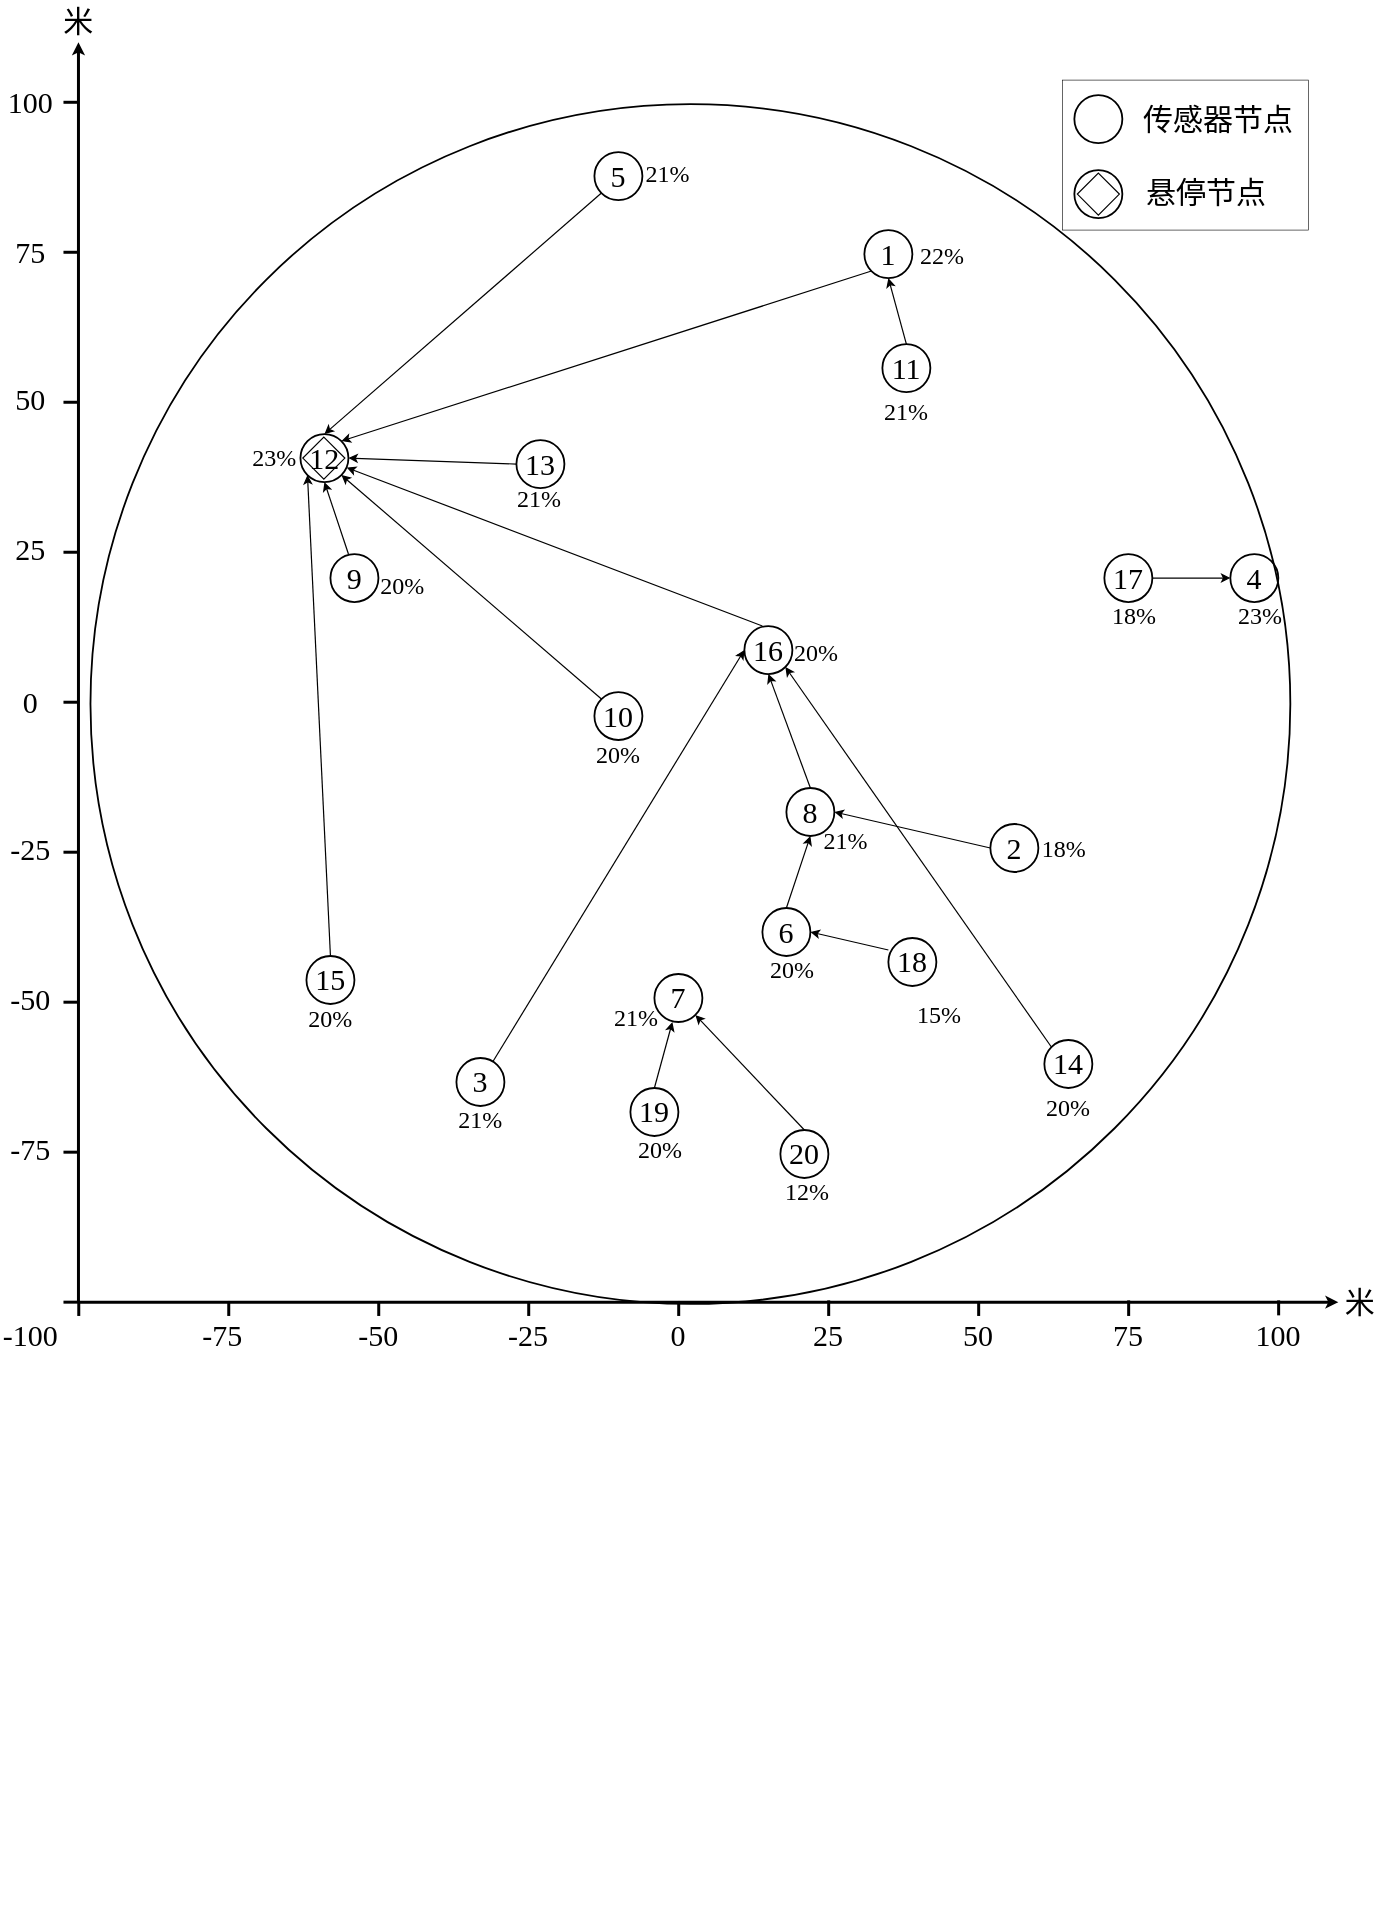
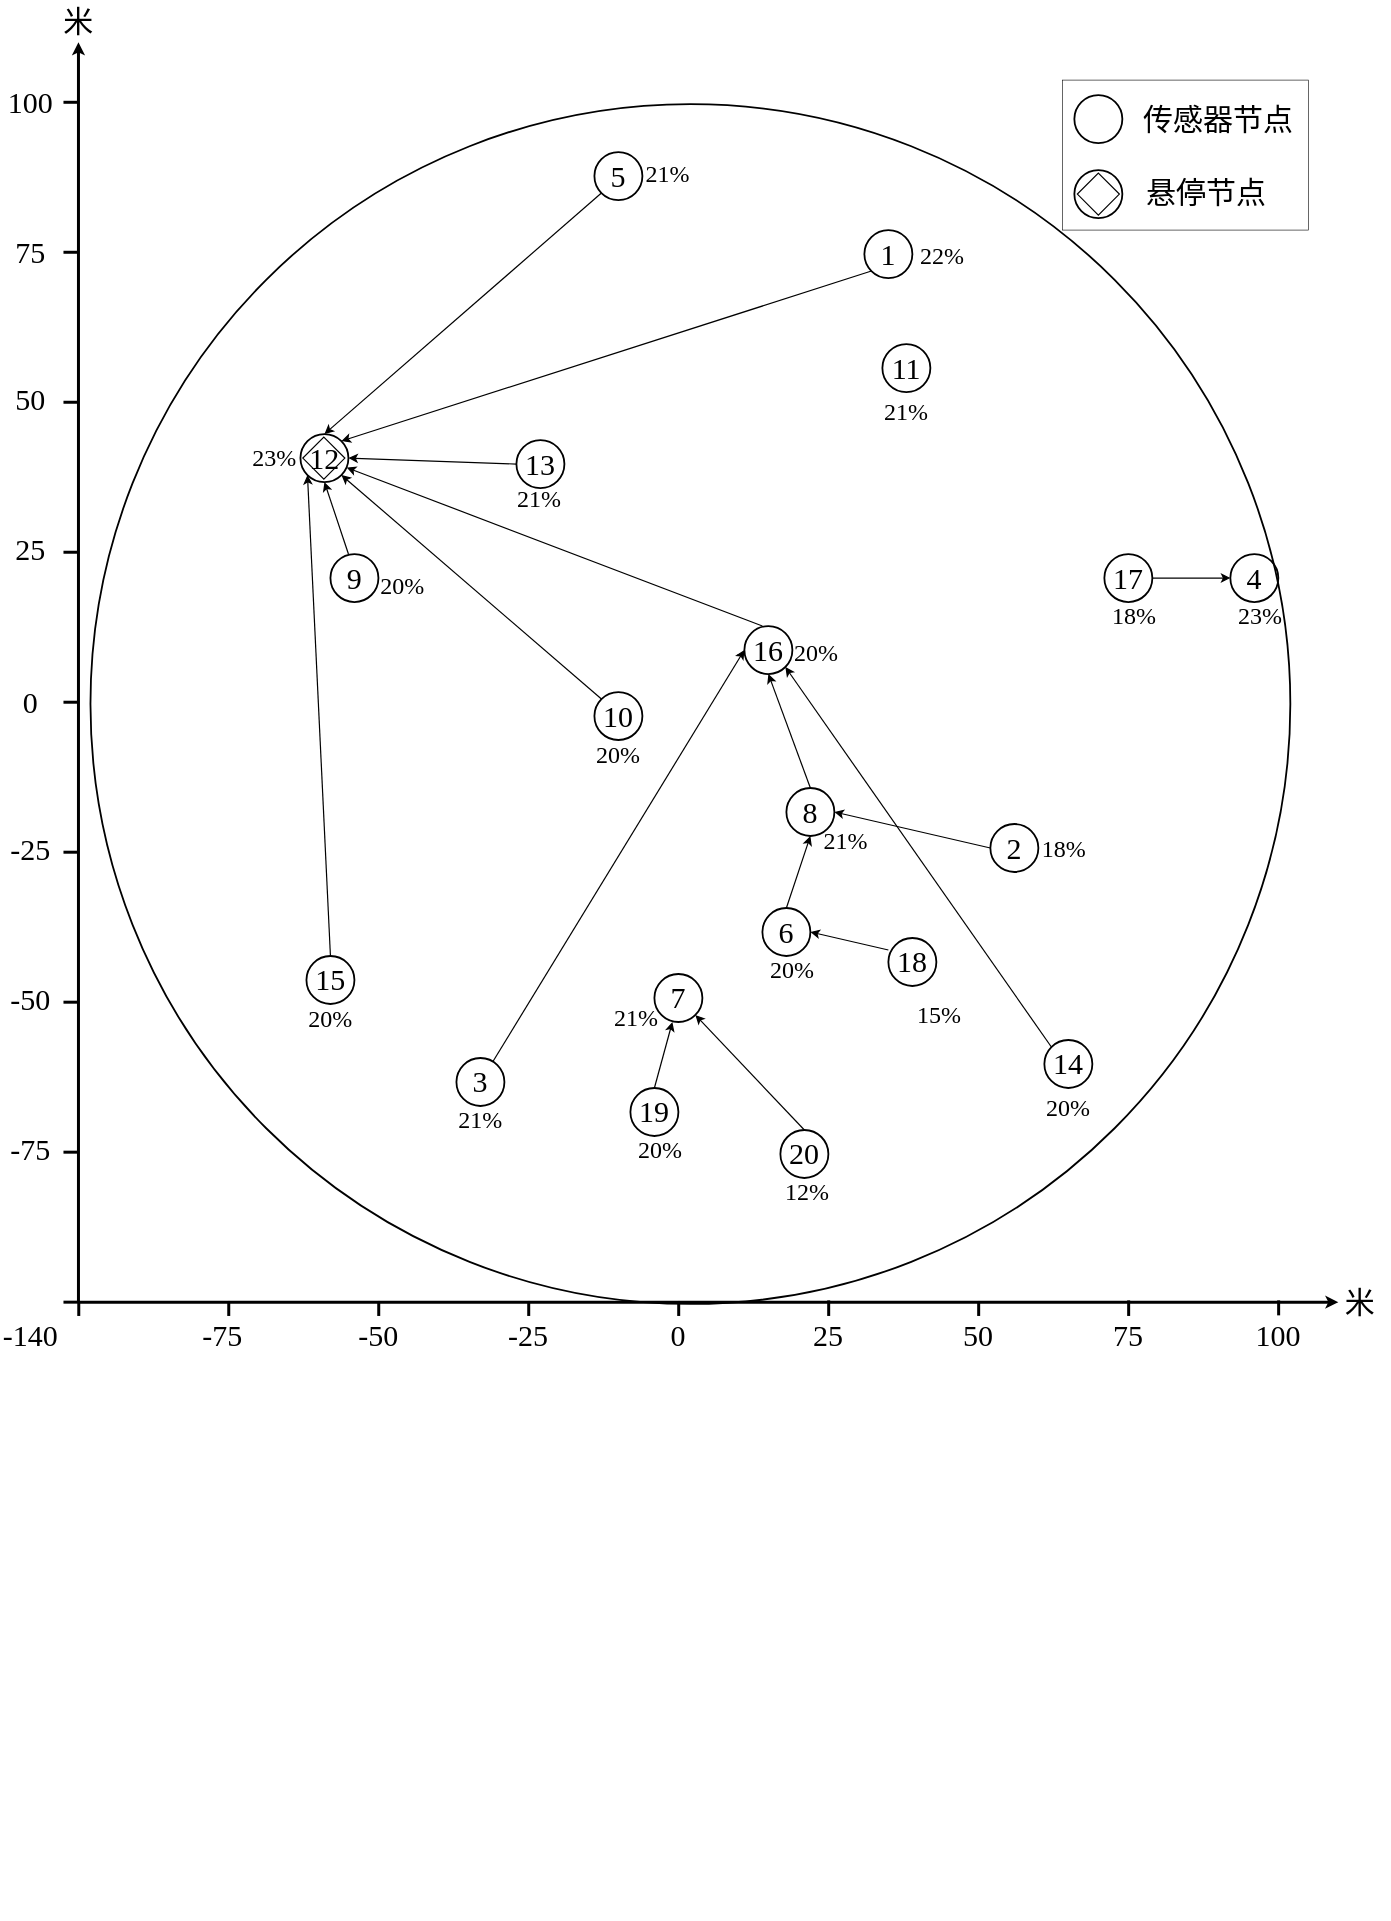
(898, 315) -> none
(30, 1335) -> (30, 1335)
